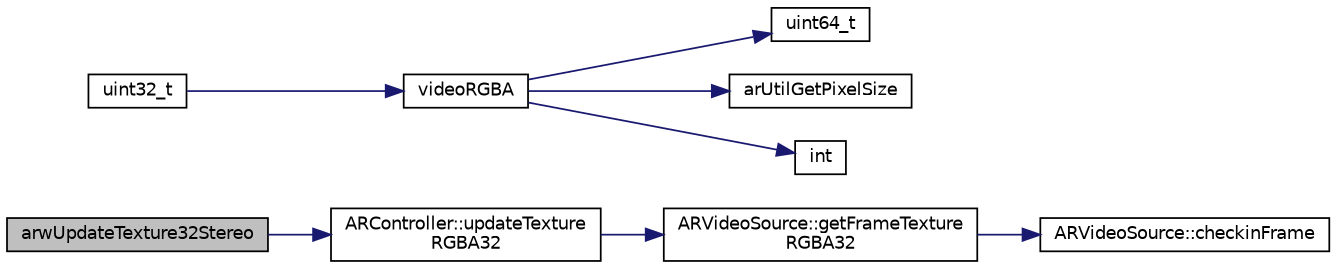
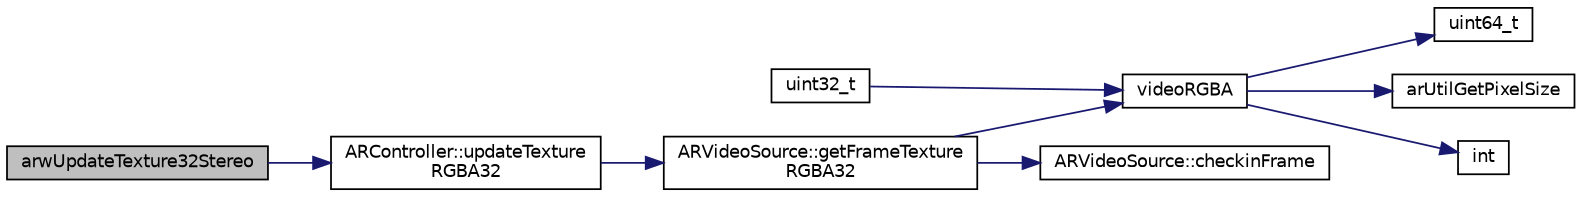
none -> (1030, 122)
